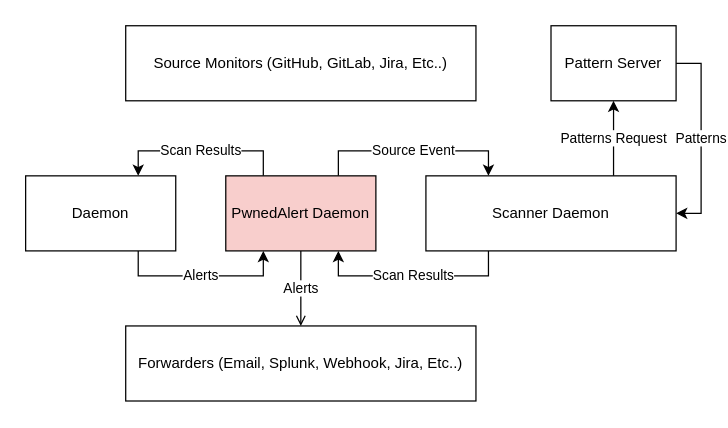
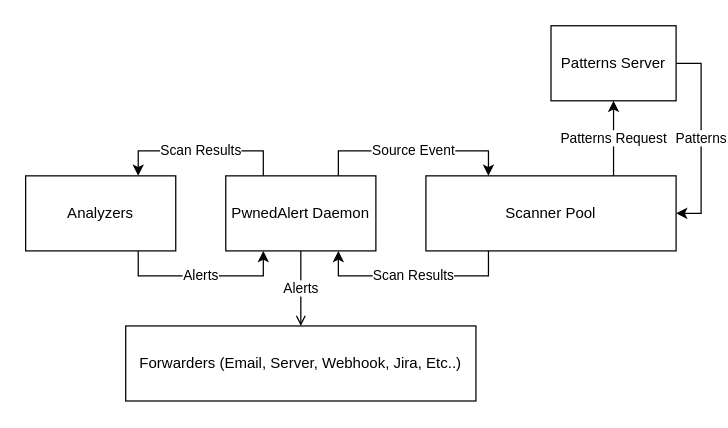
(301, 63) -> none
(613, 63) -> (613, 63)
(101, 213) -> (101, 213)
(301, 213) -> (301, 213)
(551, 213) -> (551, 213)
(301, 363) -> (301, 363)
